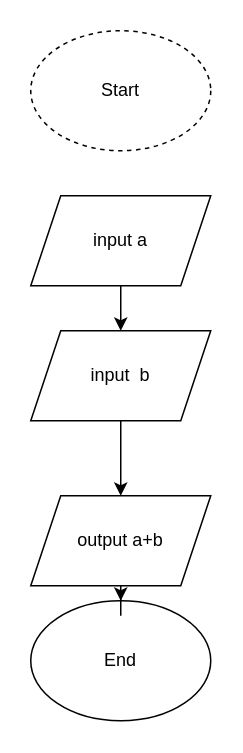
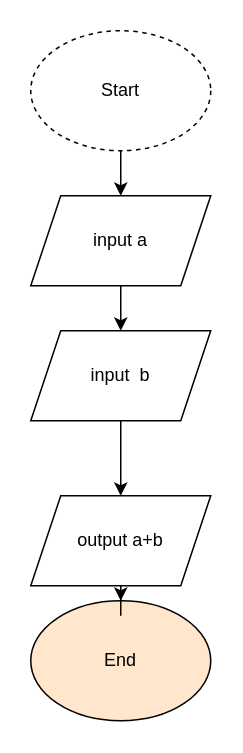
none -> (121, 168)
(121, 661) -> (121, 661)
